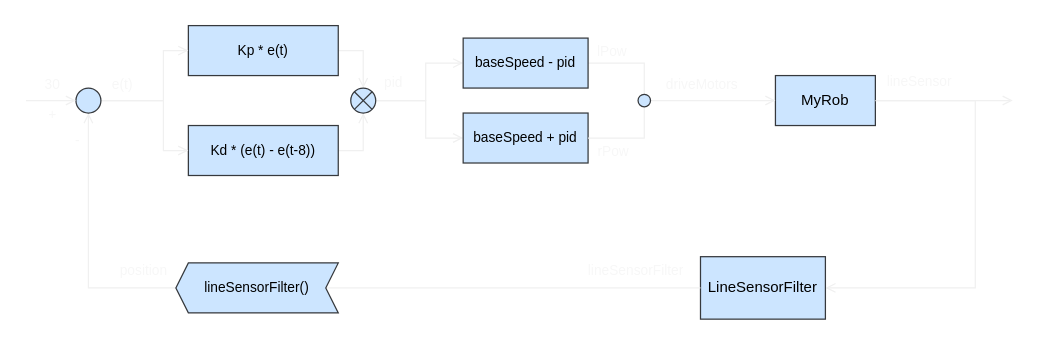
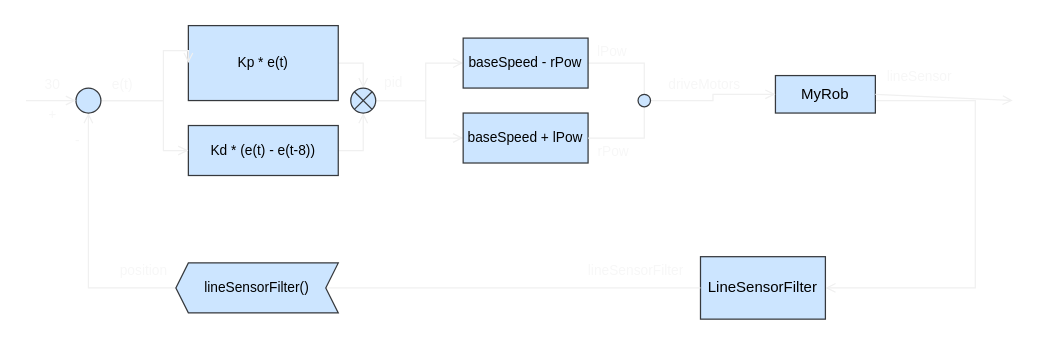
(263, 51) -> (263, 63)
(526, 63) -> (526, 63)
(826, 101) -> (826, 94)
(526, 138) -> (526, 138)
